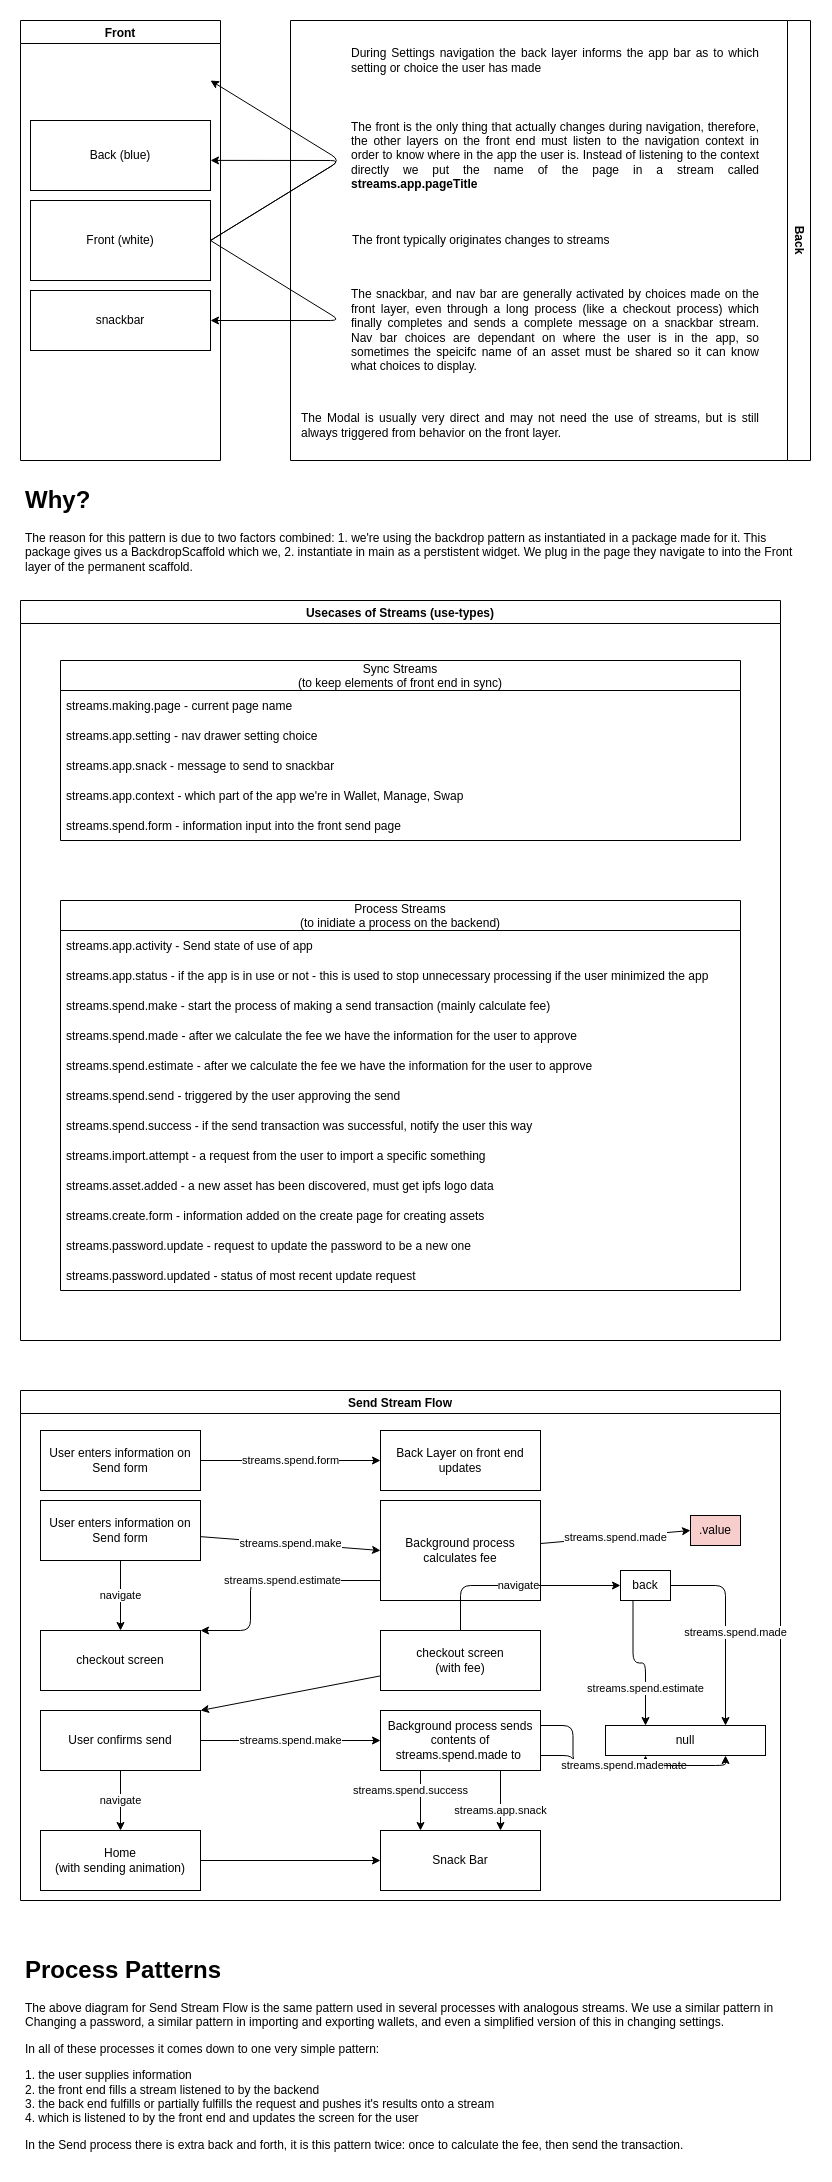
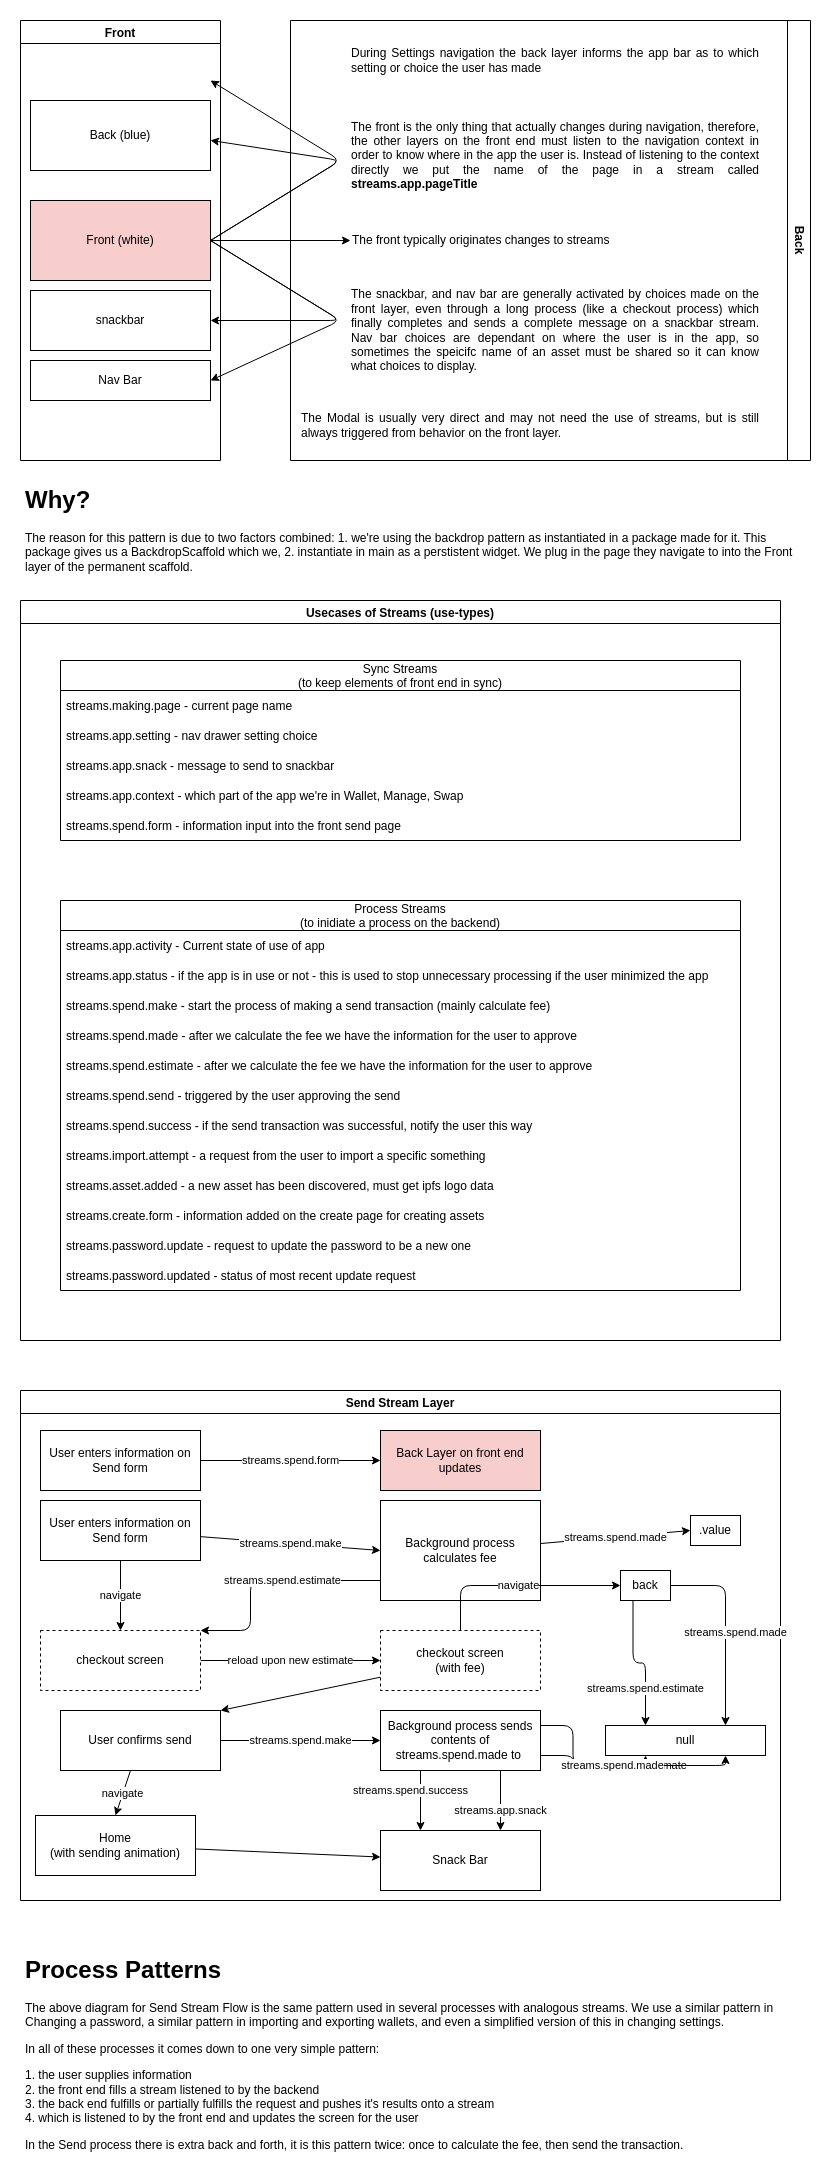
(121, 156) -> (121, 136)
(121, 241) -> (121, 241)
none -> (279, 241)
none -> (276, 350)
none -> (121, 381)
(207, 946) -> (217, 946)
(400, 1403) -> (400, 1403)
(461, 1461) -> (461, 1461)
(716, 1531) -> (716, 1531)
(121, 1661) -> (121, 1661)
none -> (286, 1661)
(461, 1661) -> (461, 1661)
(121, 1741) -> (141, 1741)
(121, 1861) -> (116, 1846)
